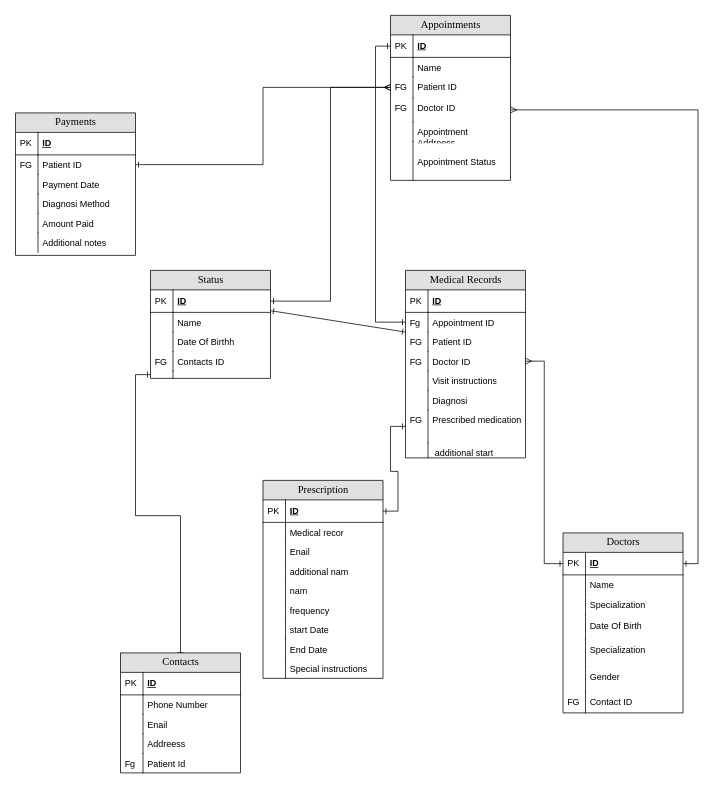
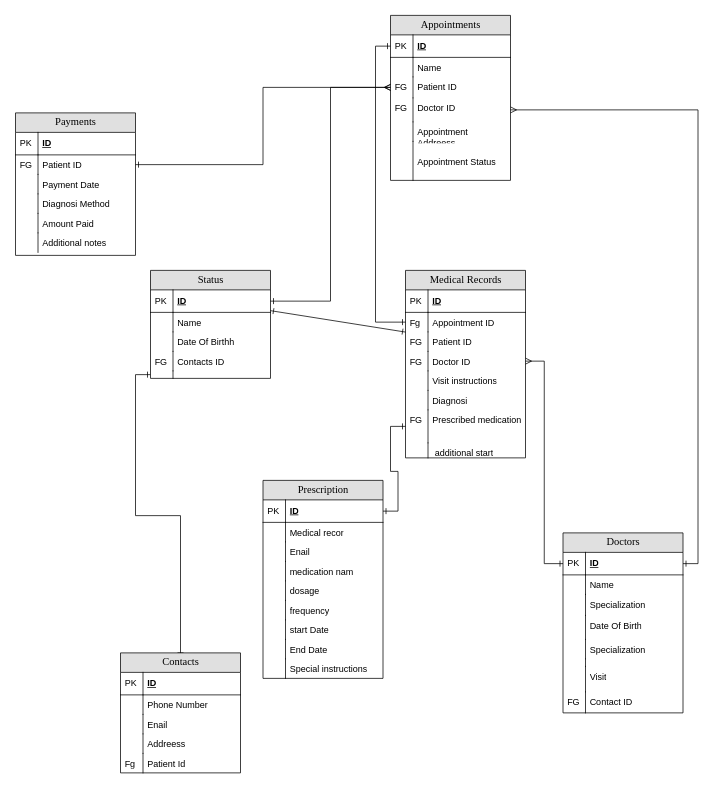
(320, 572) -> (322, 572)
(297, 592) -> (305, 592)
(605, 677) -> (600, 677)
